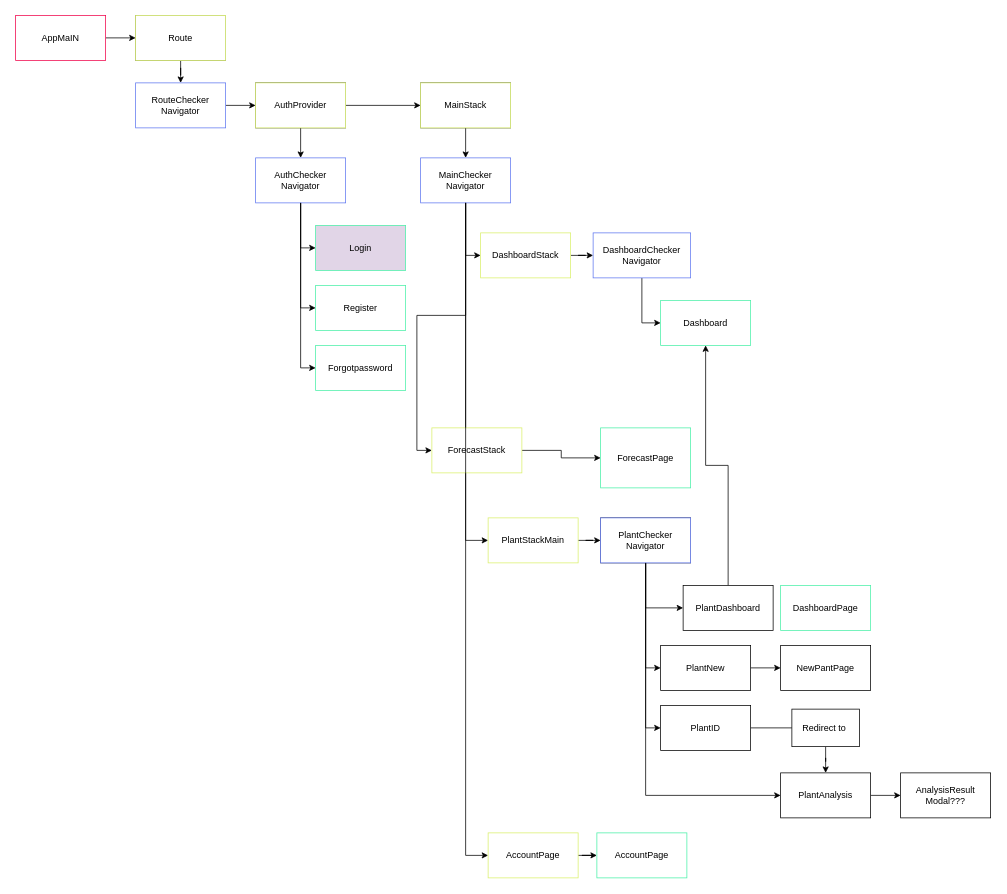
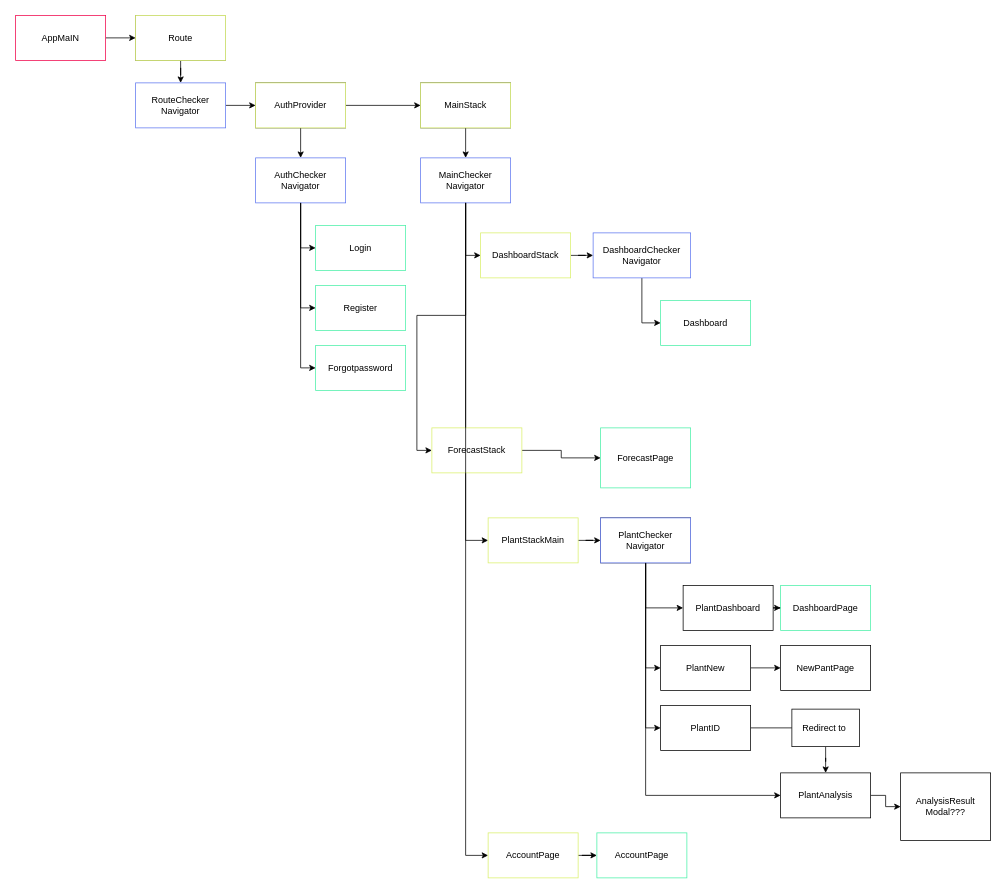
(360, 248) -> (360, 248)
(705, 420) -> (777, 608)
(945, 795) -> (945, 807)
